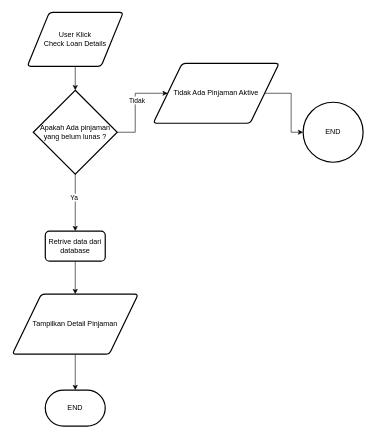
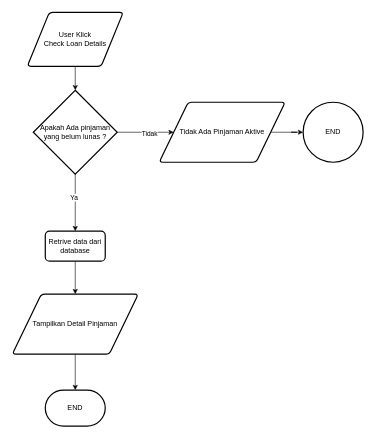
(216, 93) -> (222, 132)
